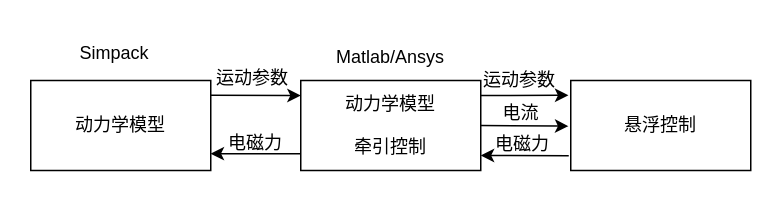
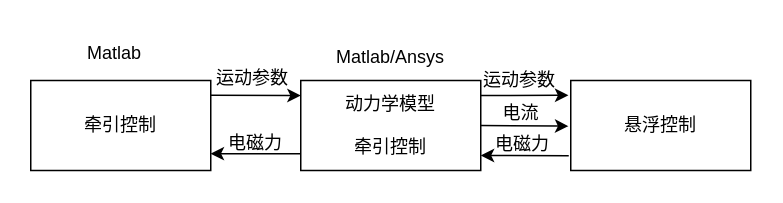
(115, 53) -> (115, 53)
(121, 125) -> (121, 125)
